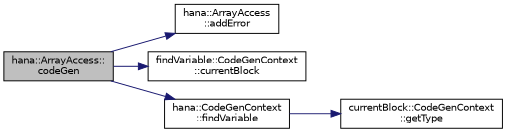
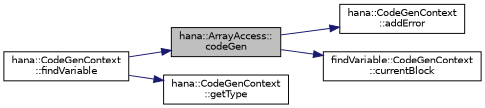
(227, 19) -> (402, 19)
(138, 89) -> (145, 54)
(422, 114) -> (226, 90)
